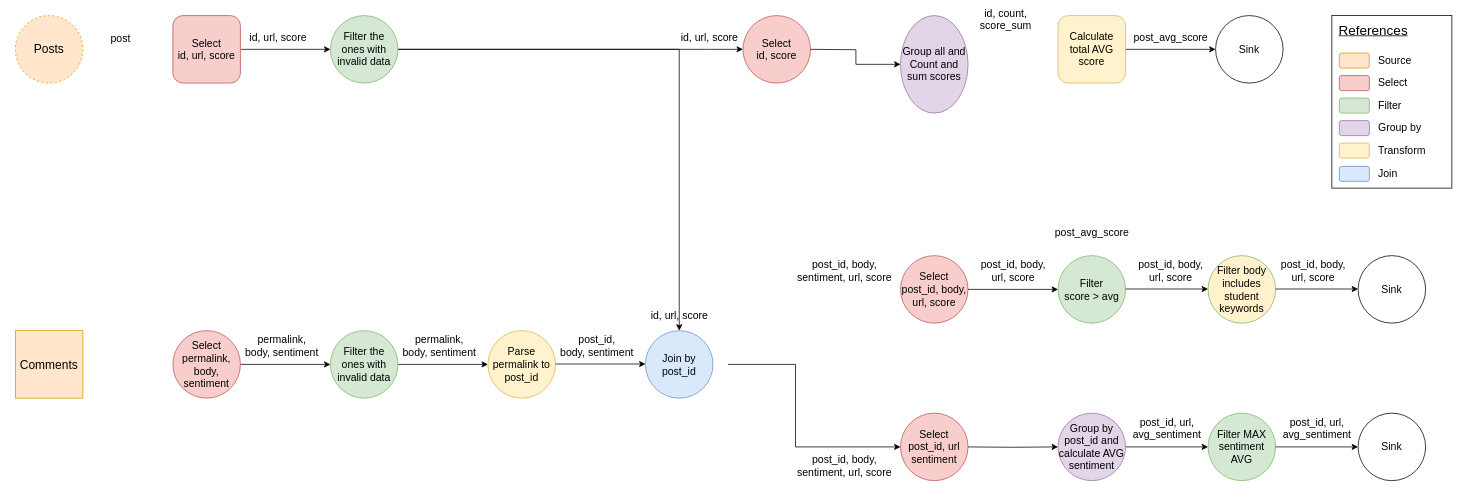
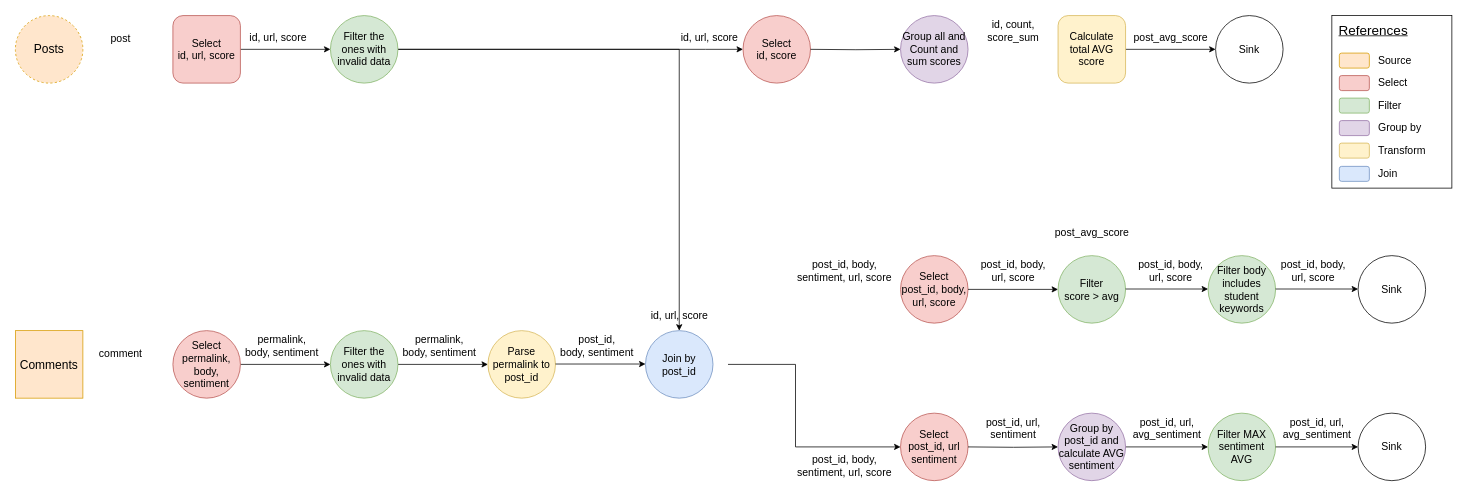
(1005, 19) -> (1013, 30)
(934, 64) -> (934, 49)
(1242, 289) -> (1242, 289)
none -> (120, 353)
none -> (1013, 428)
